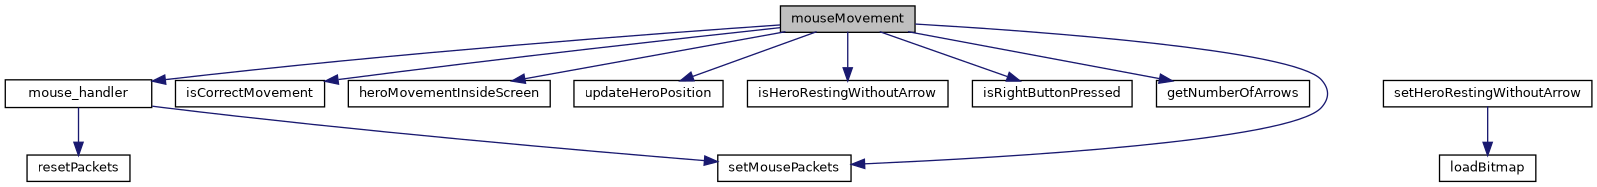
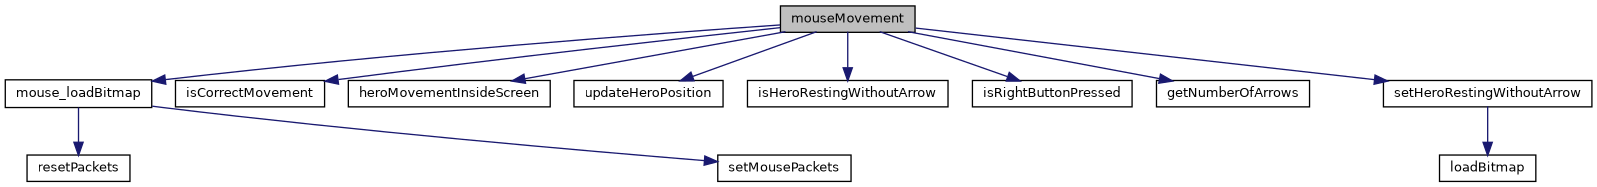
(79, 94) -> (79, 94)
(1313, 112) -> (1145, 54)
